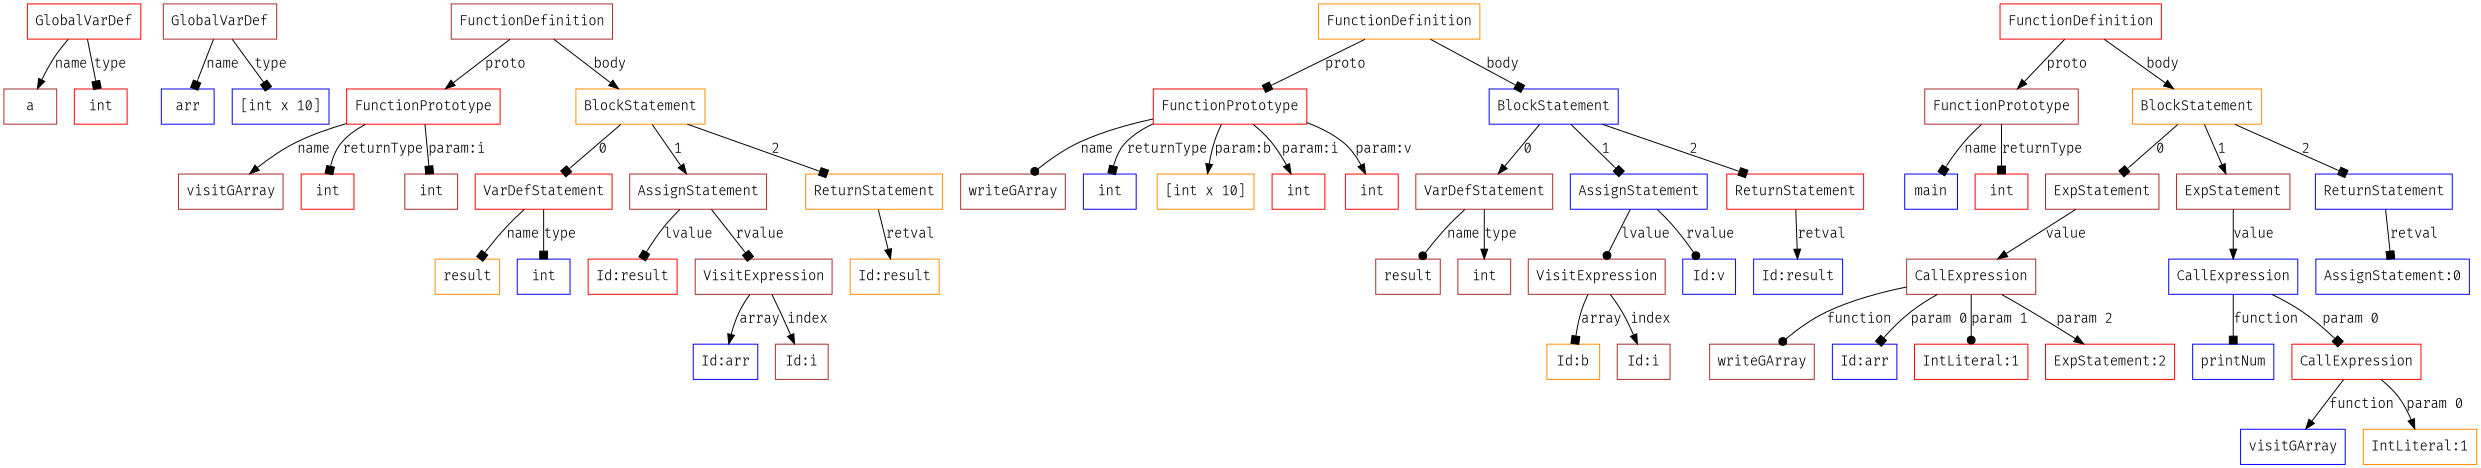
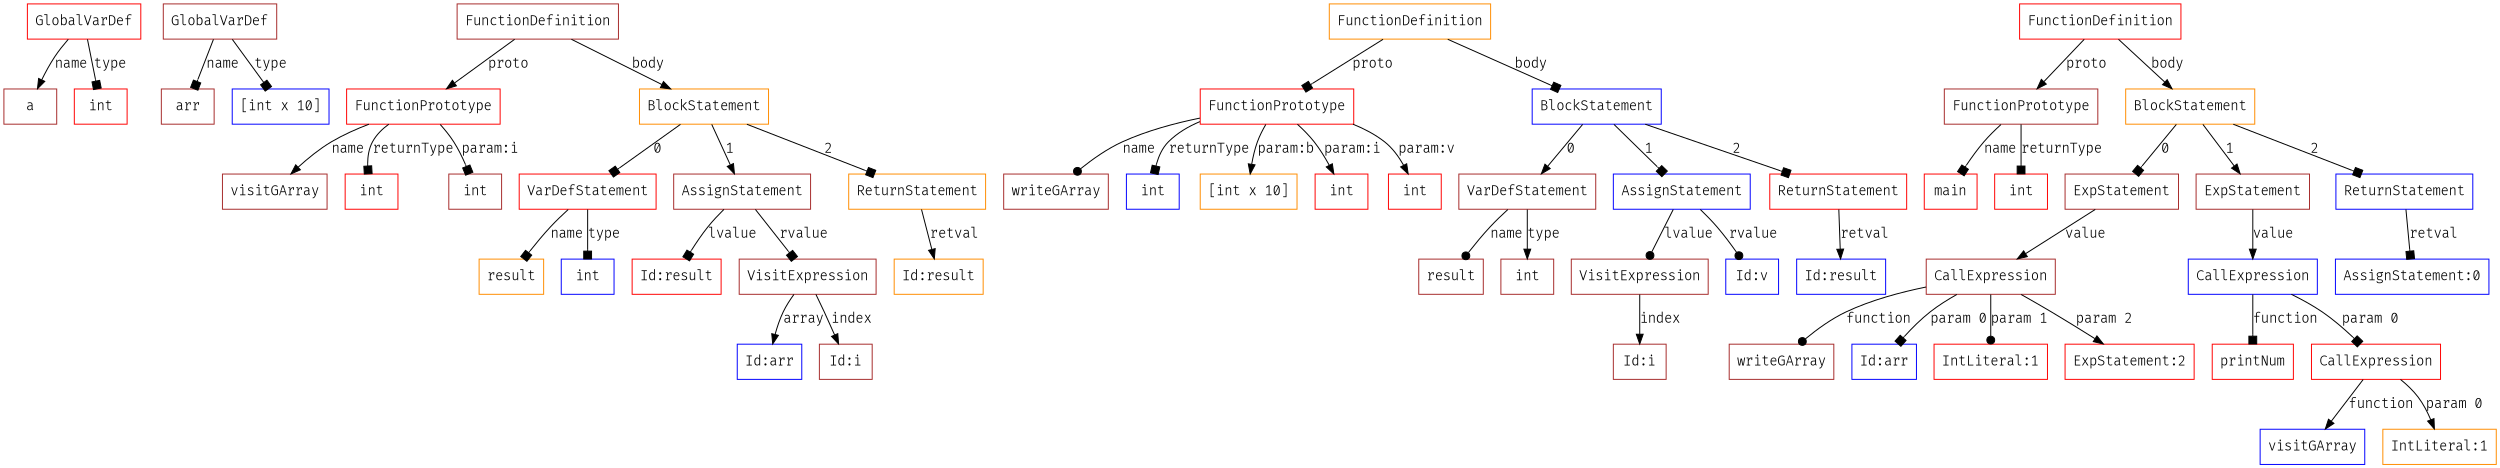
(188, 107) -> (188, 107)
(1931, 192) -> (1951, 192)
(1573, 362) -> none
(2233, 362) -> (2253, 362)
